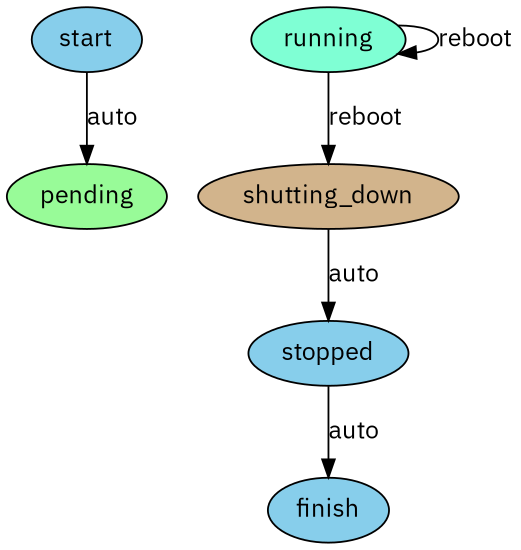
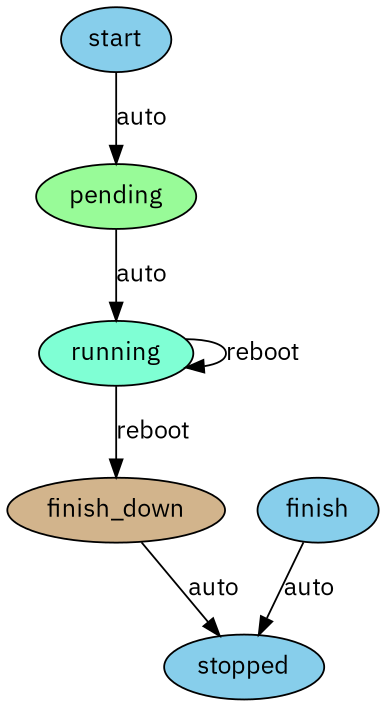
(328, 197) -> (116, 510)
none -> (116, 266)
(328, 423) -> (285, 580)
